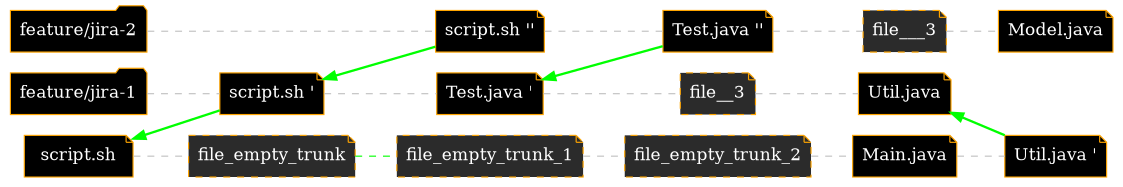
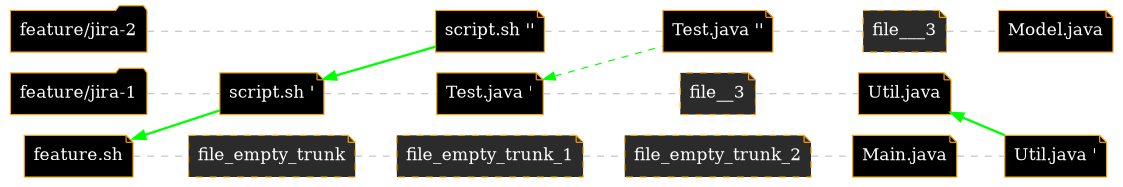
(609, 61) -> (609, 61)
(79, 156) -> (79, 156)
(376, 156) -> (376, 156)
